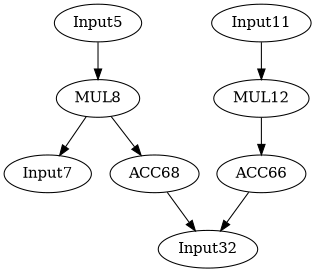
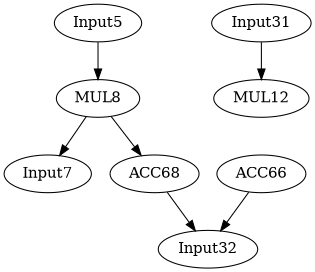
(261, 23) -> (261, 23)
(261, 131) -> none
